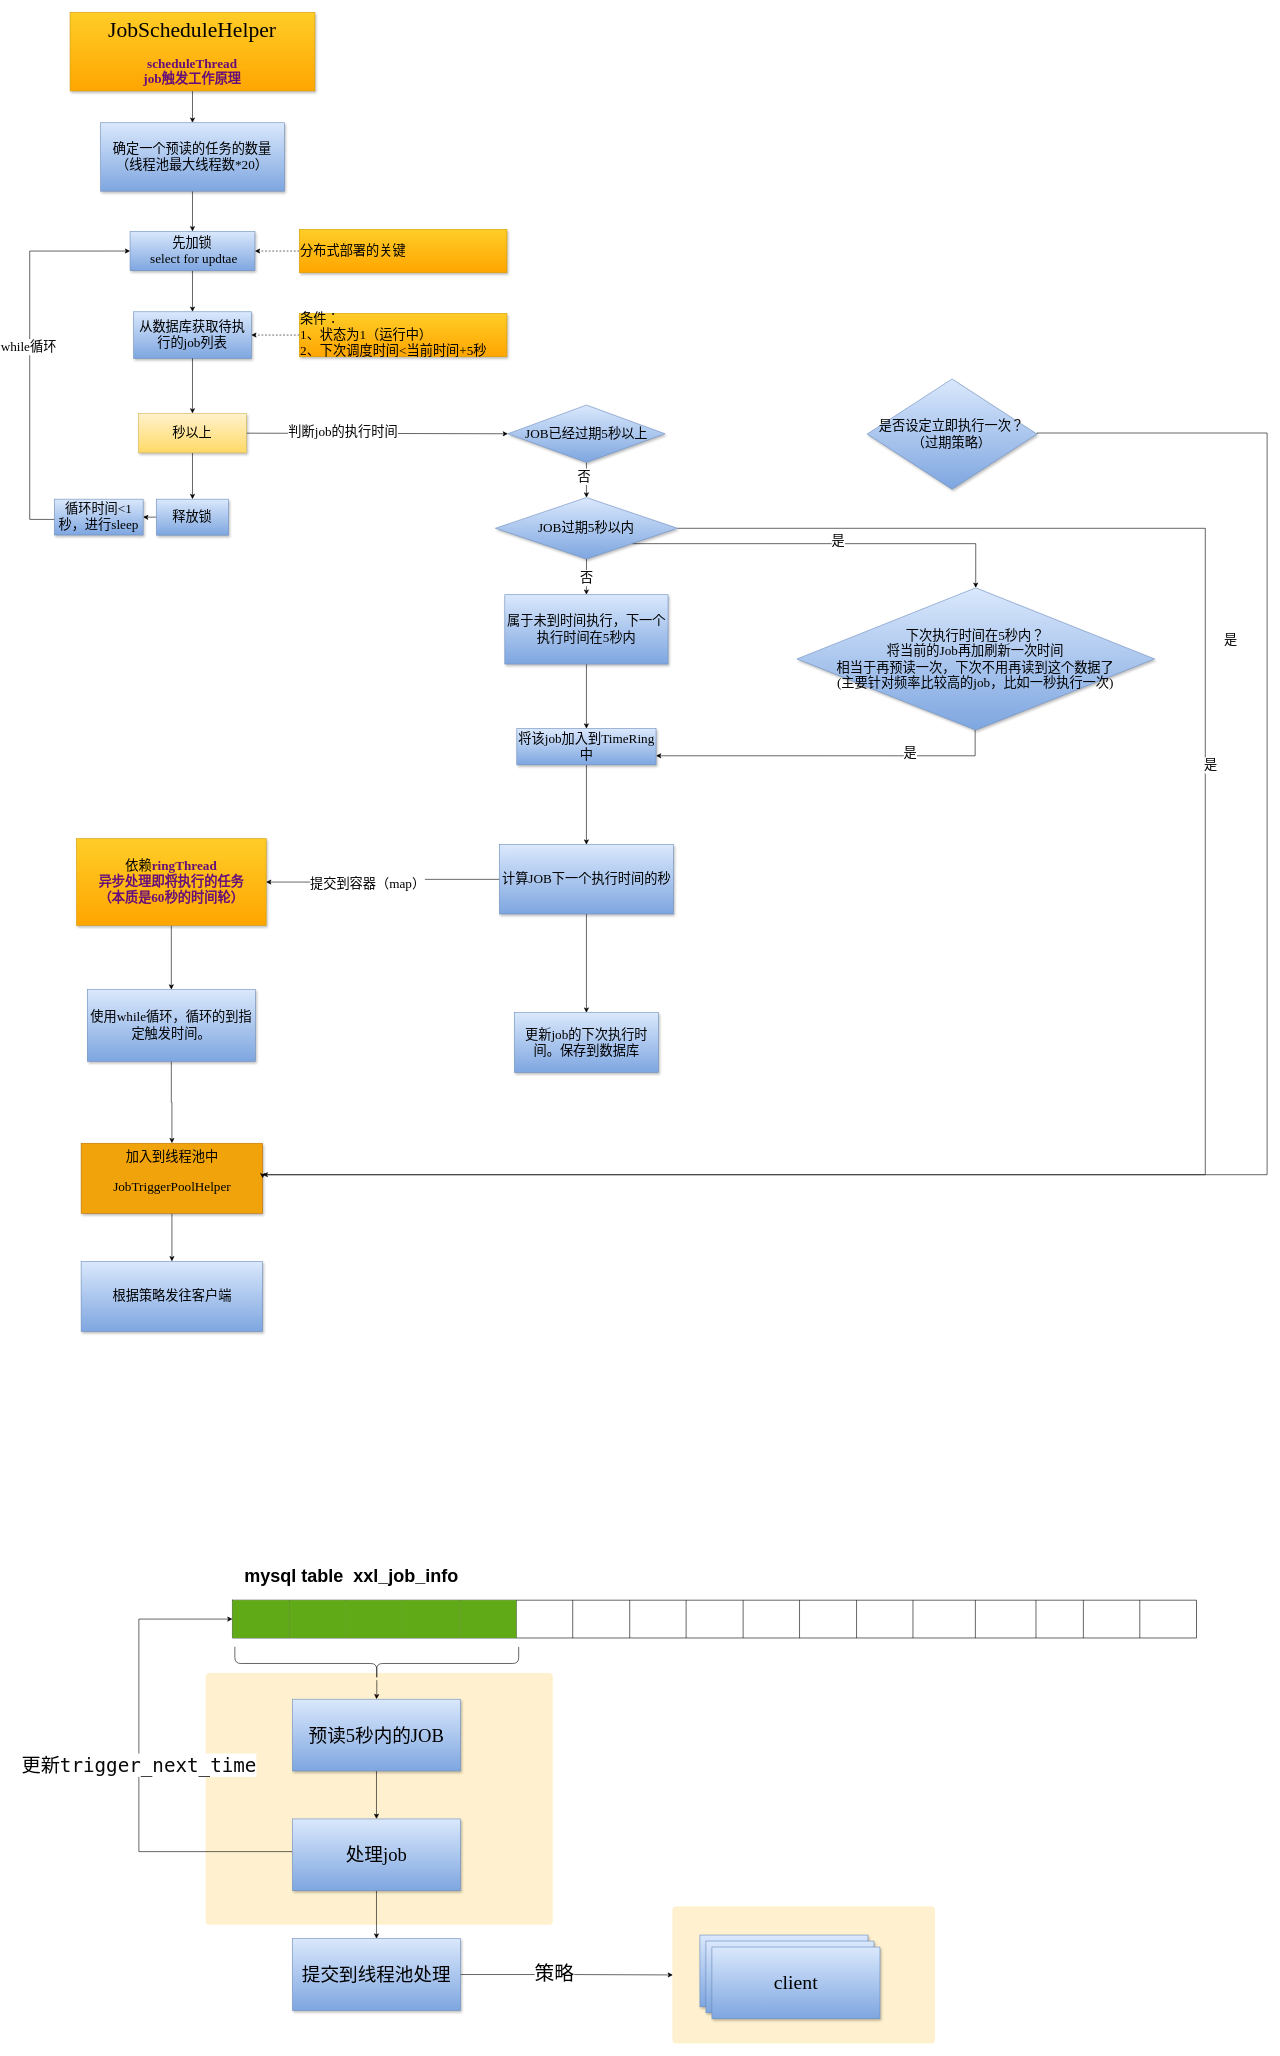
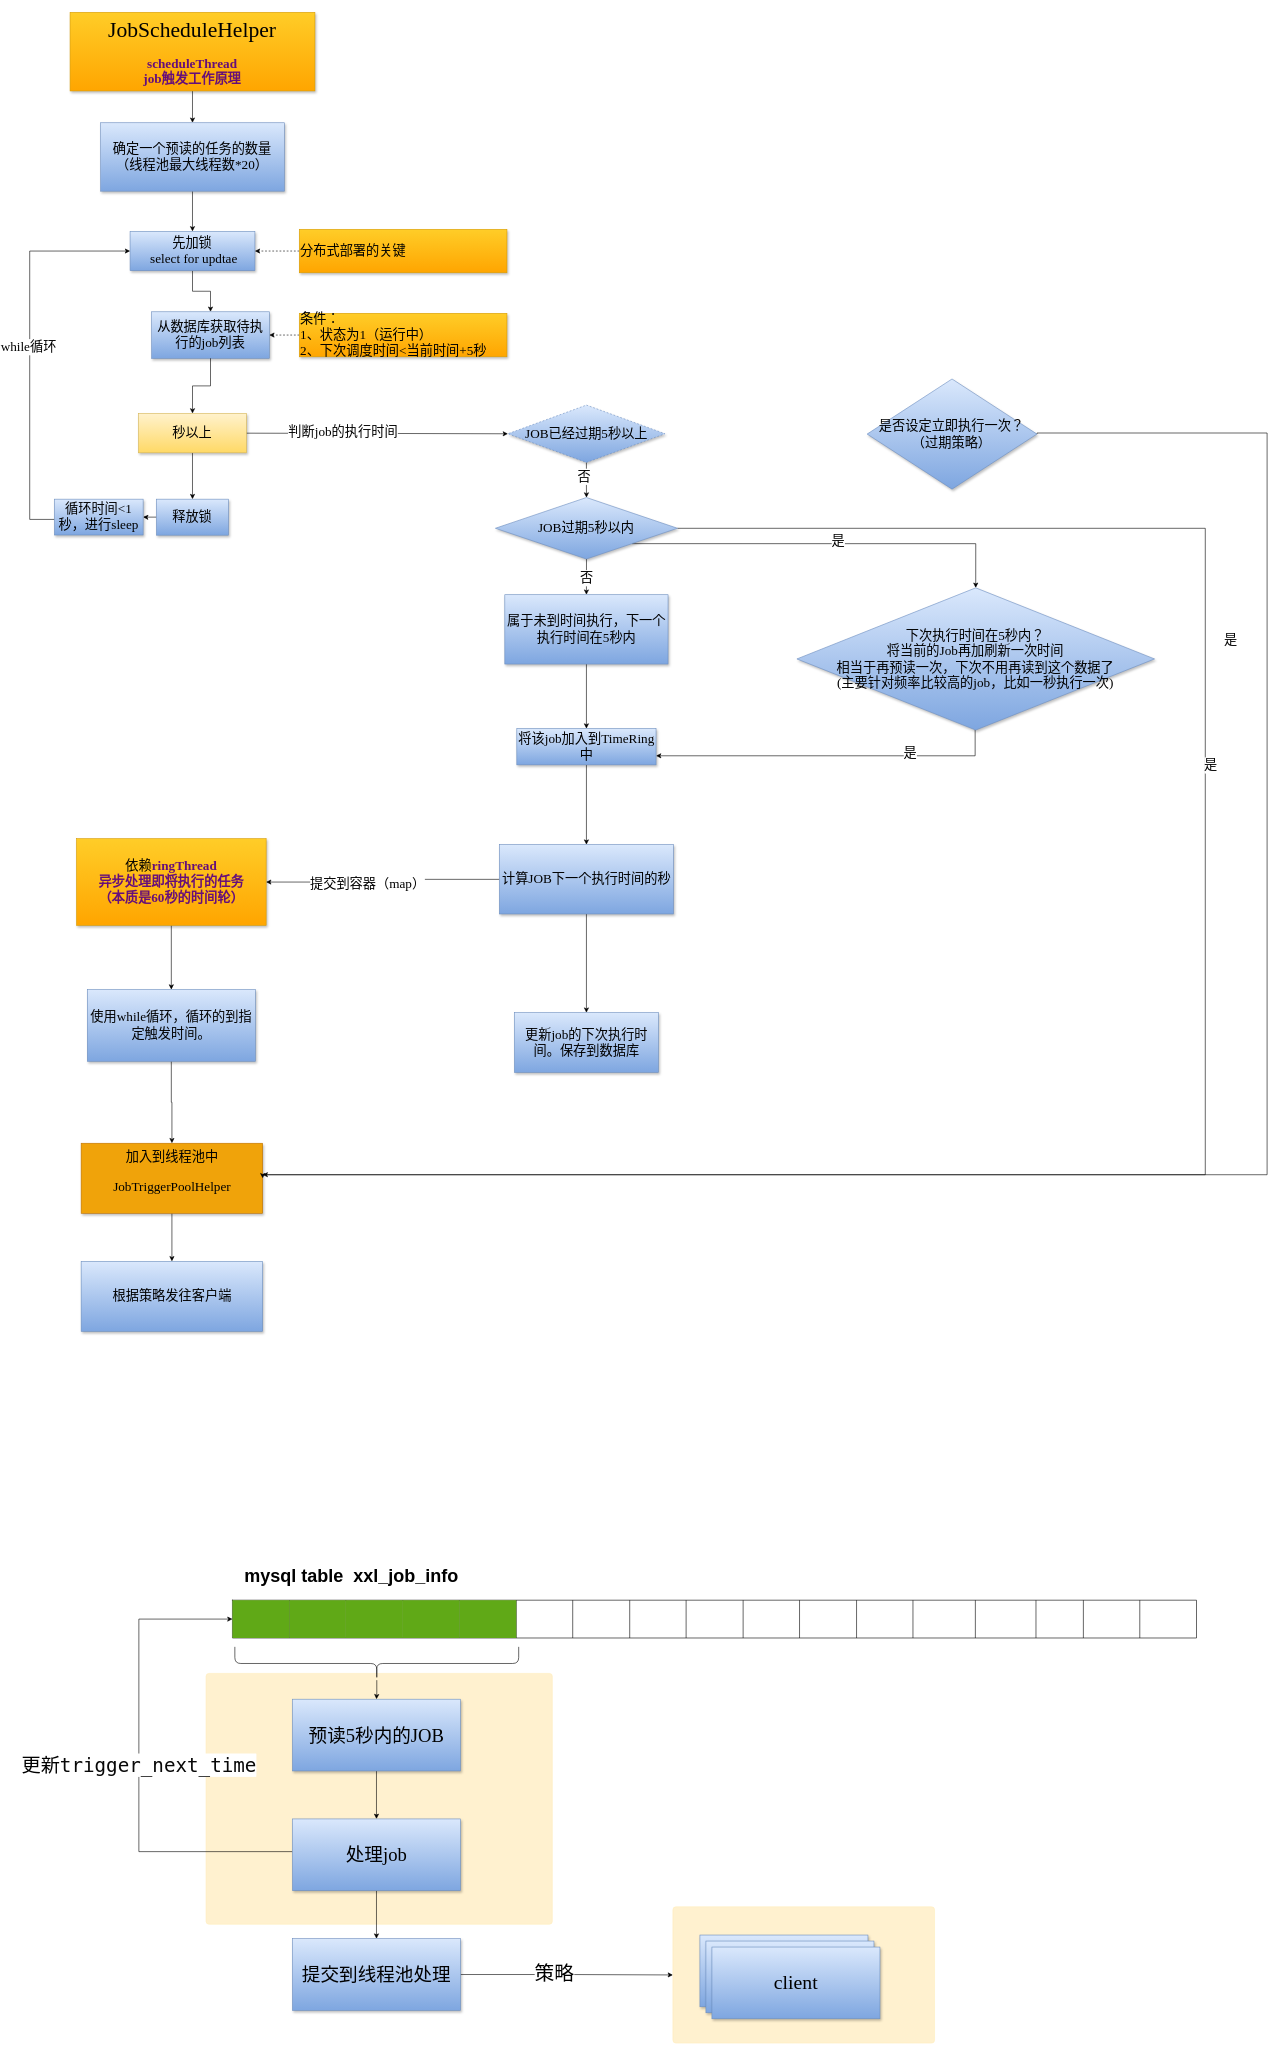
(192, 335) -> (210, 335)
(586, 434) -> (586, 434)
